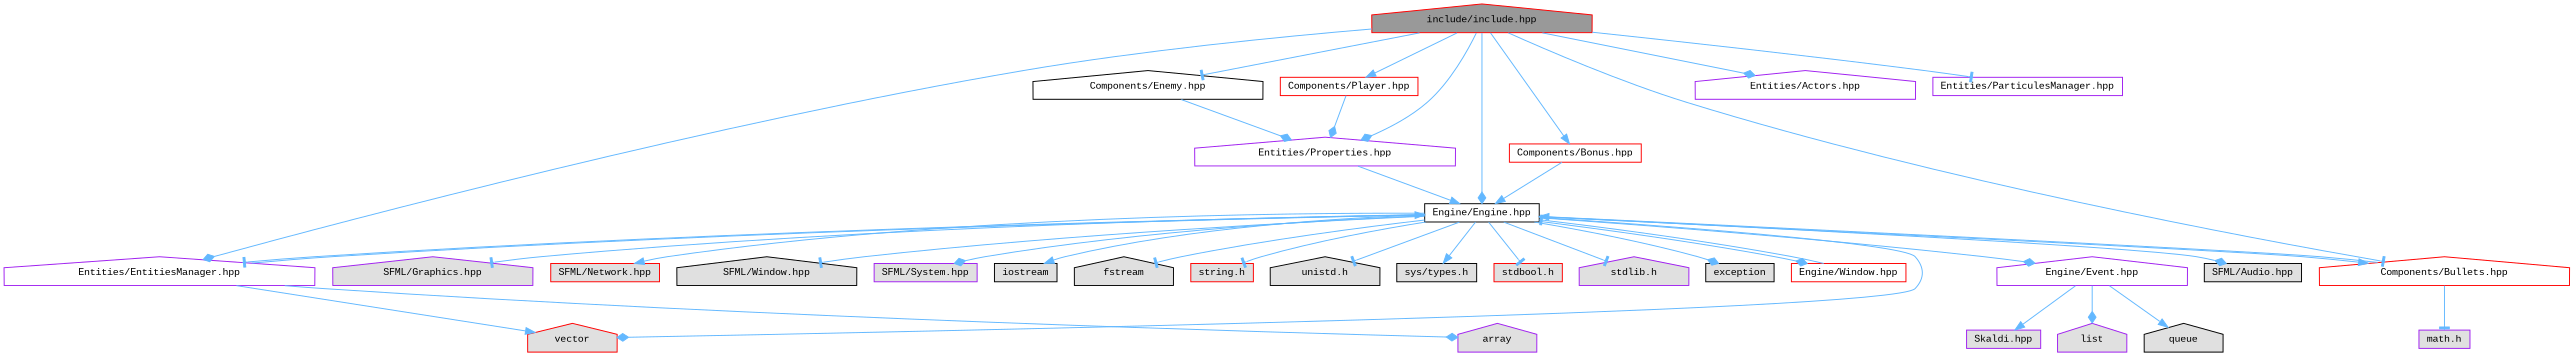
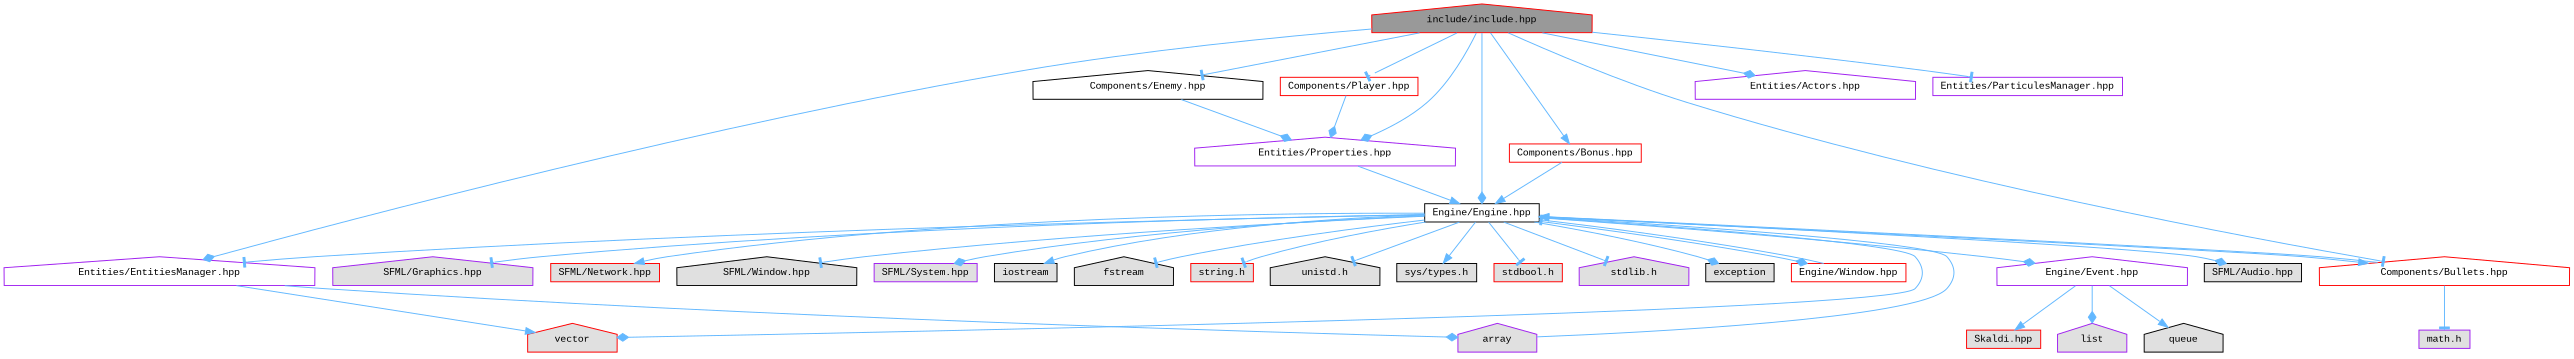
(1416, 53) -> (1416, 53)
(833, 232) -> (1953, 280)
(2004, 339) -> (2004, 339)
